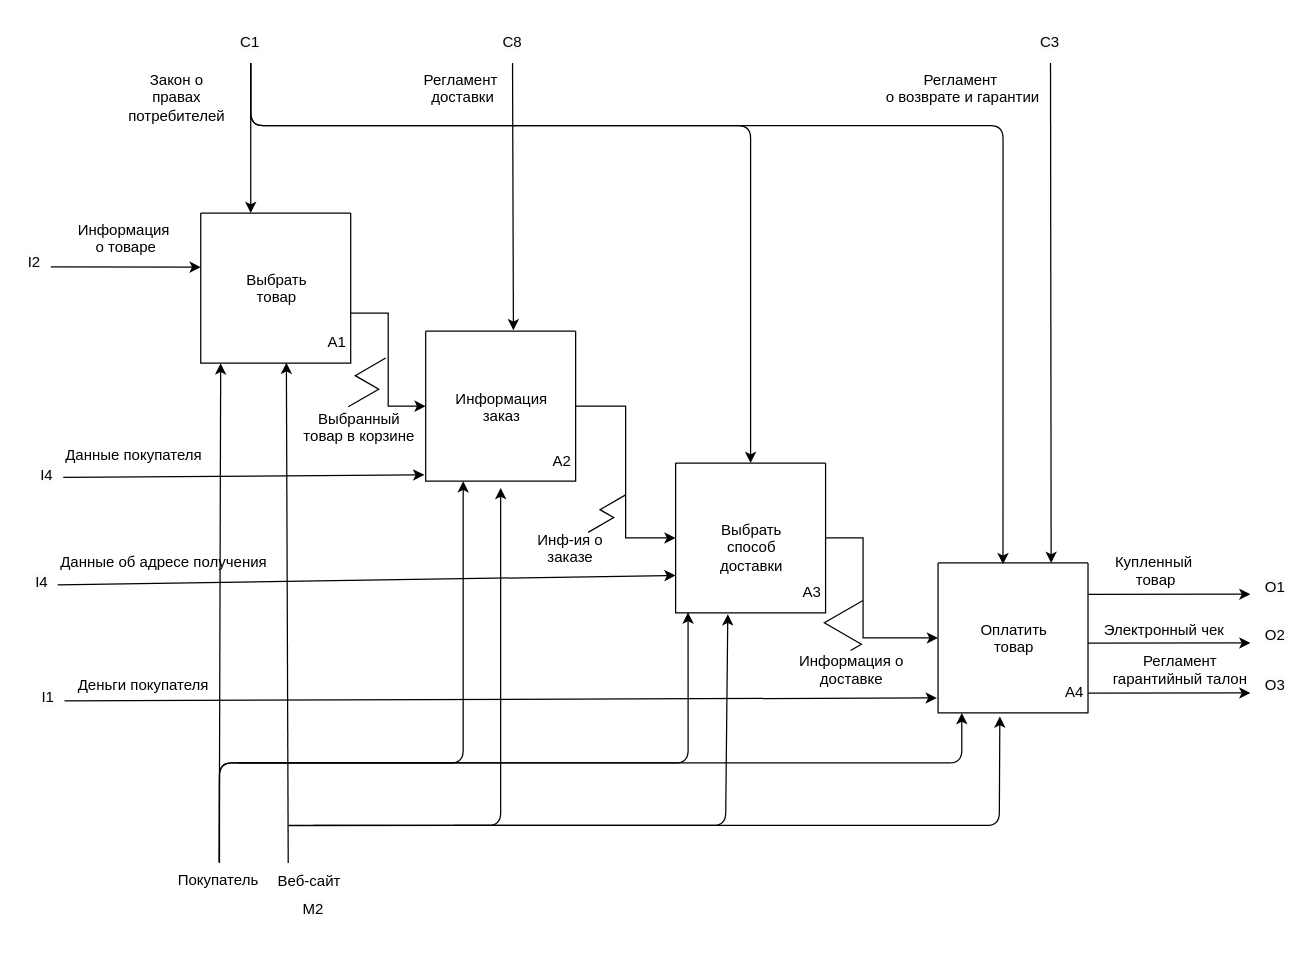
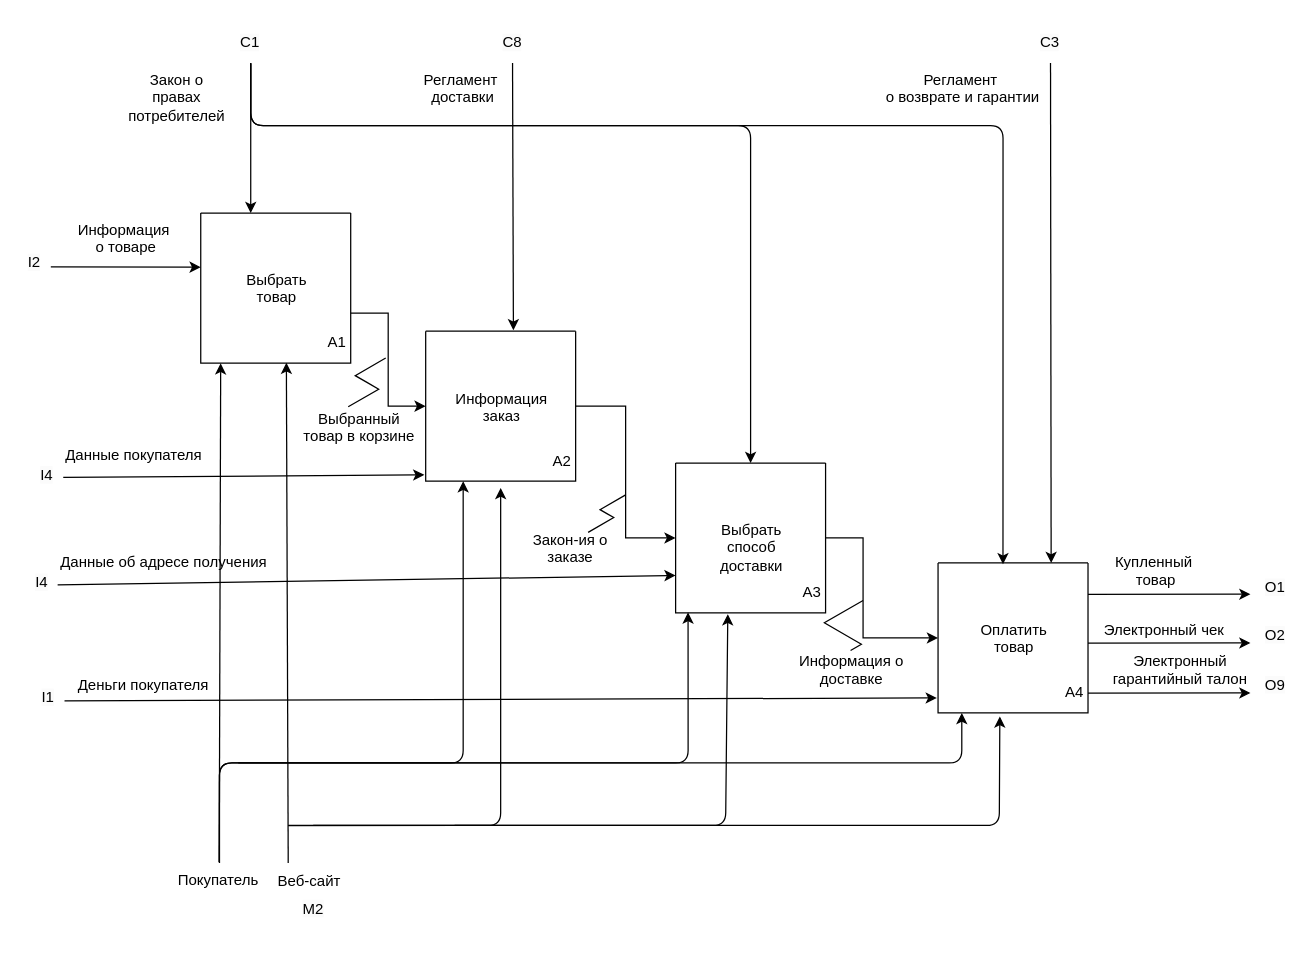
(571, 550) -> (571, 550)
(1181, 671) -> (1181, 671)
(1274, 686) -> (1274, 686)
